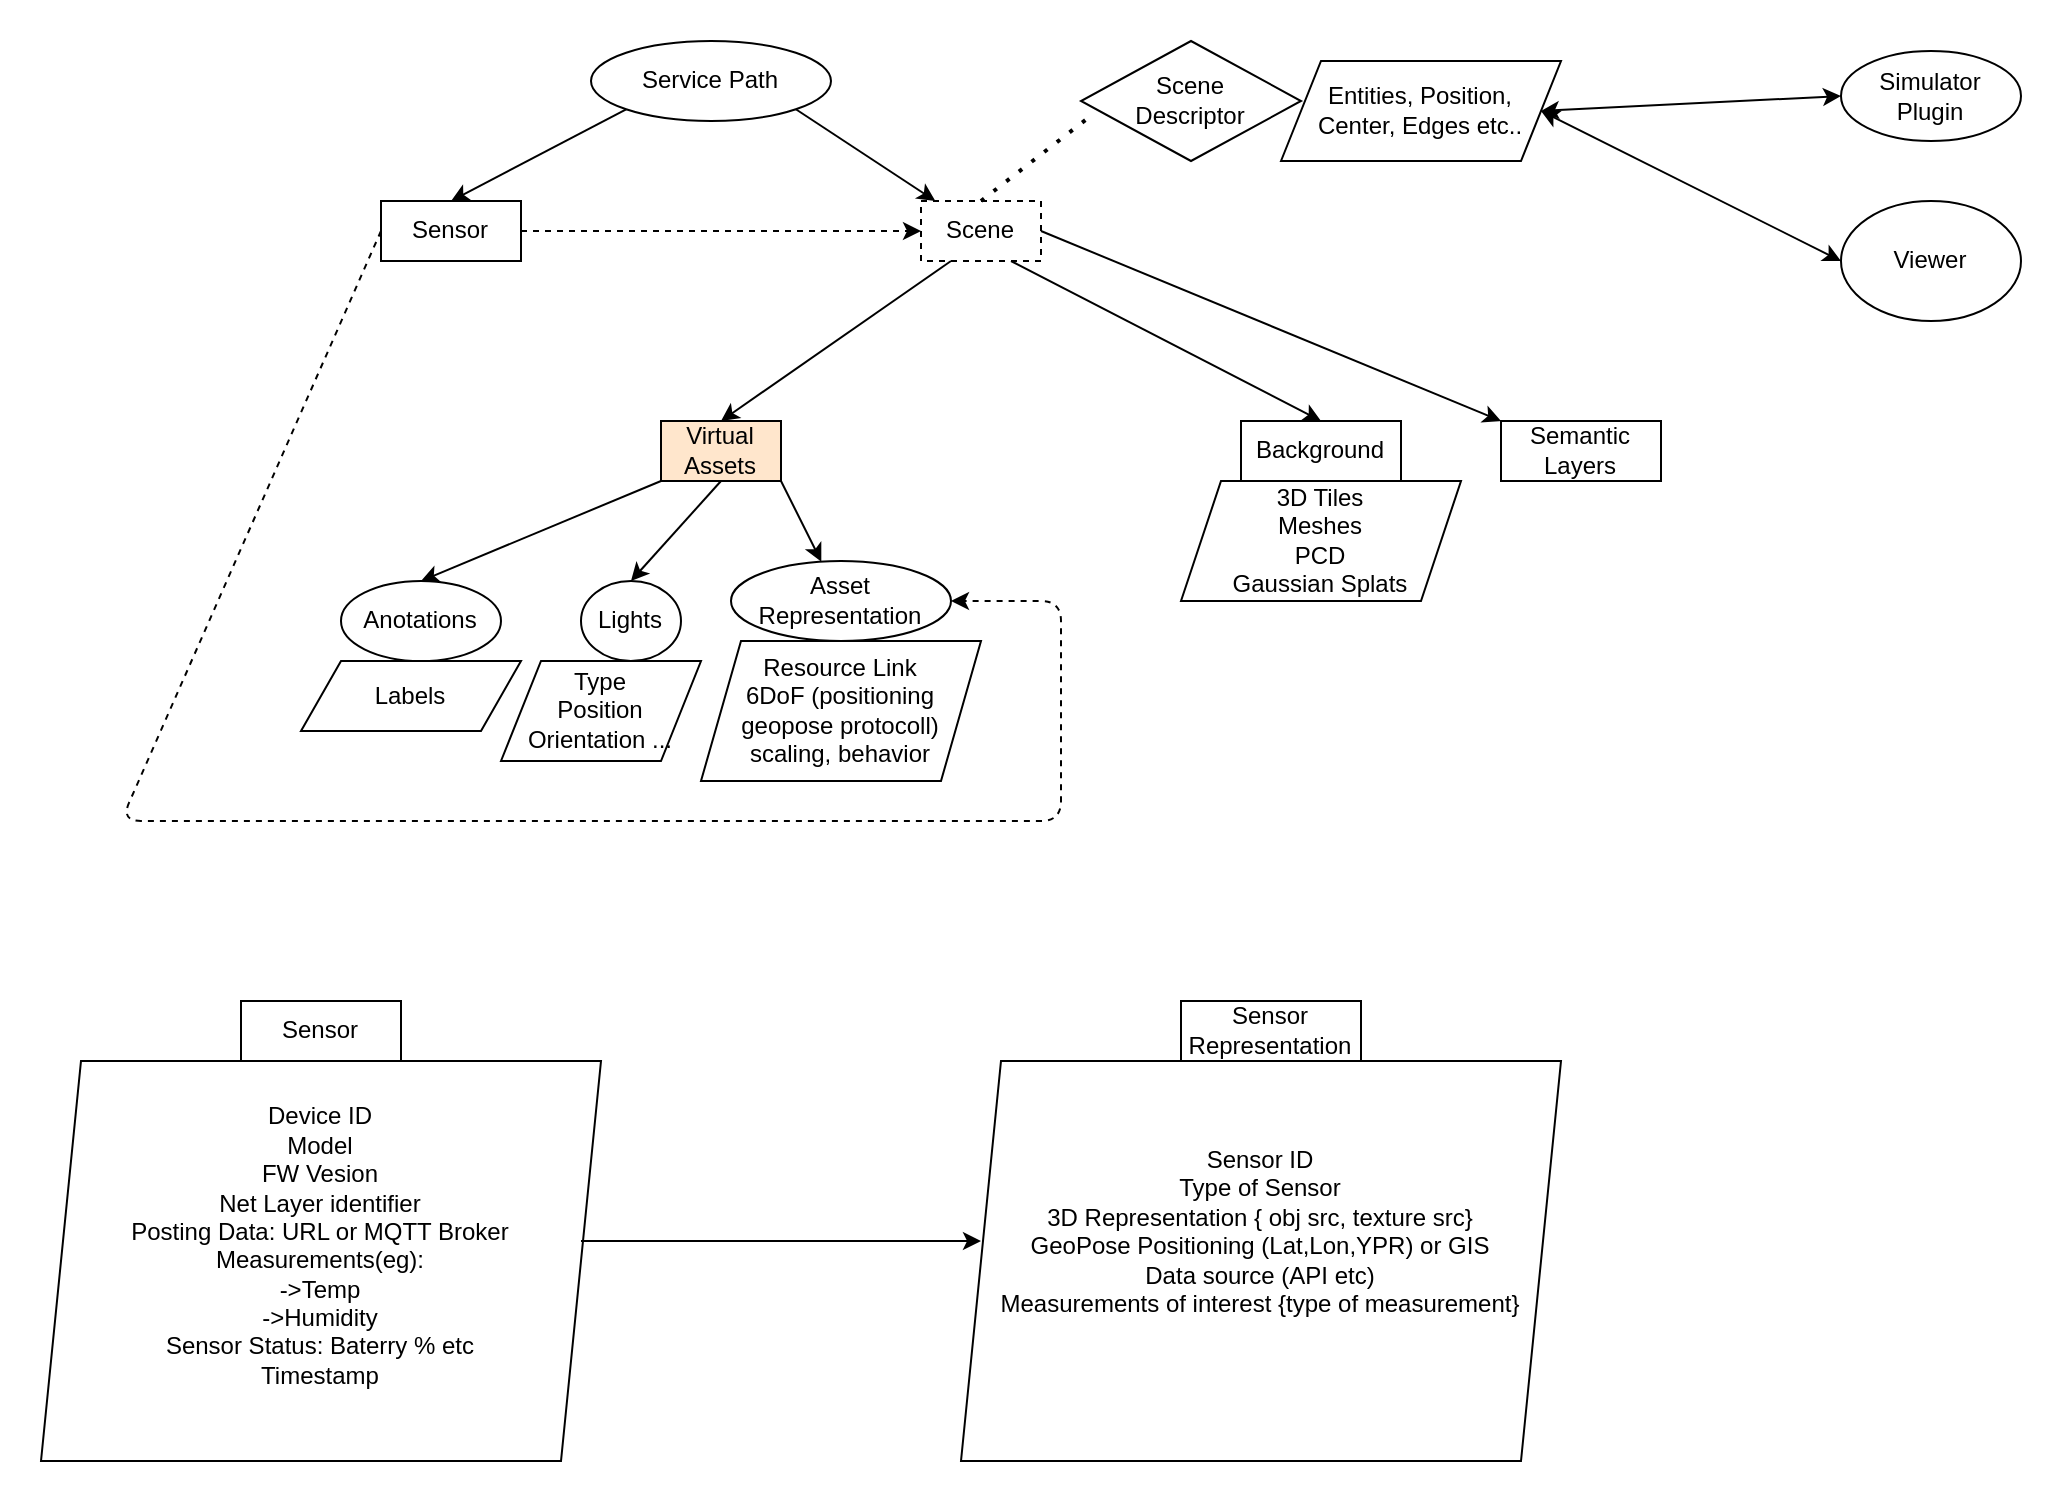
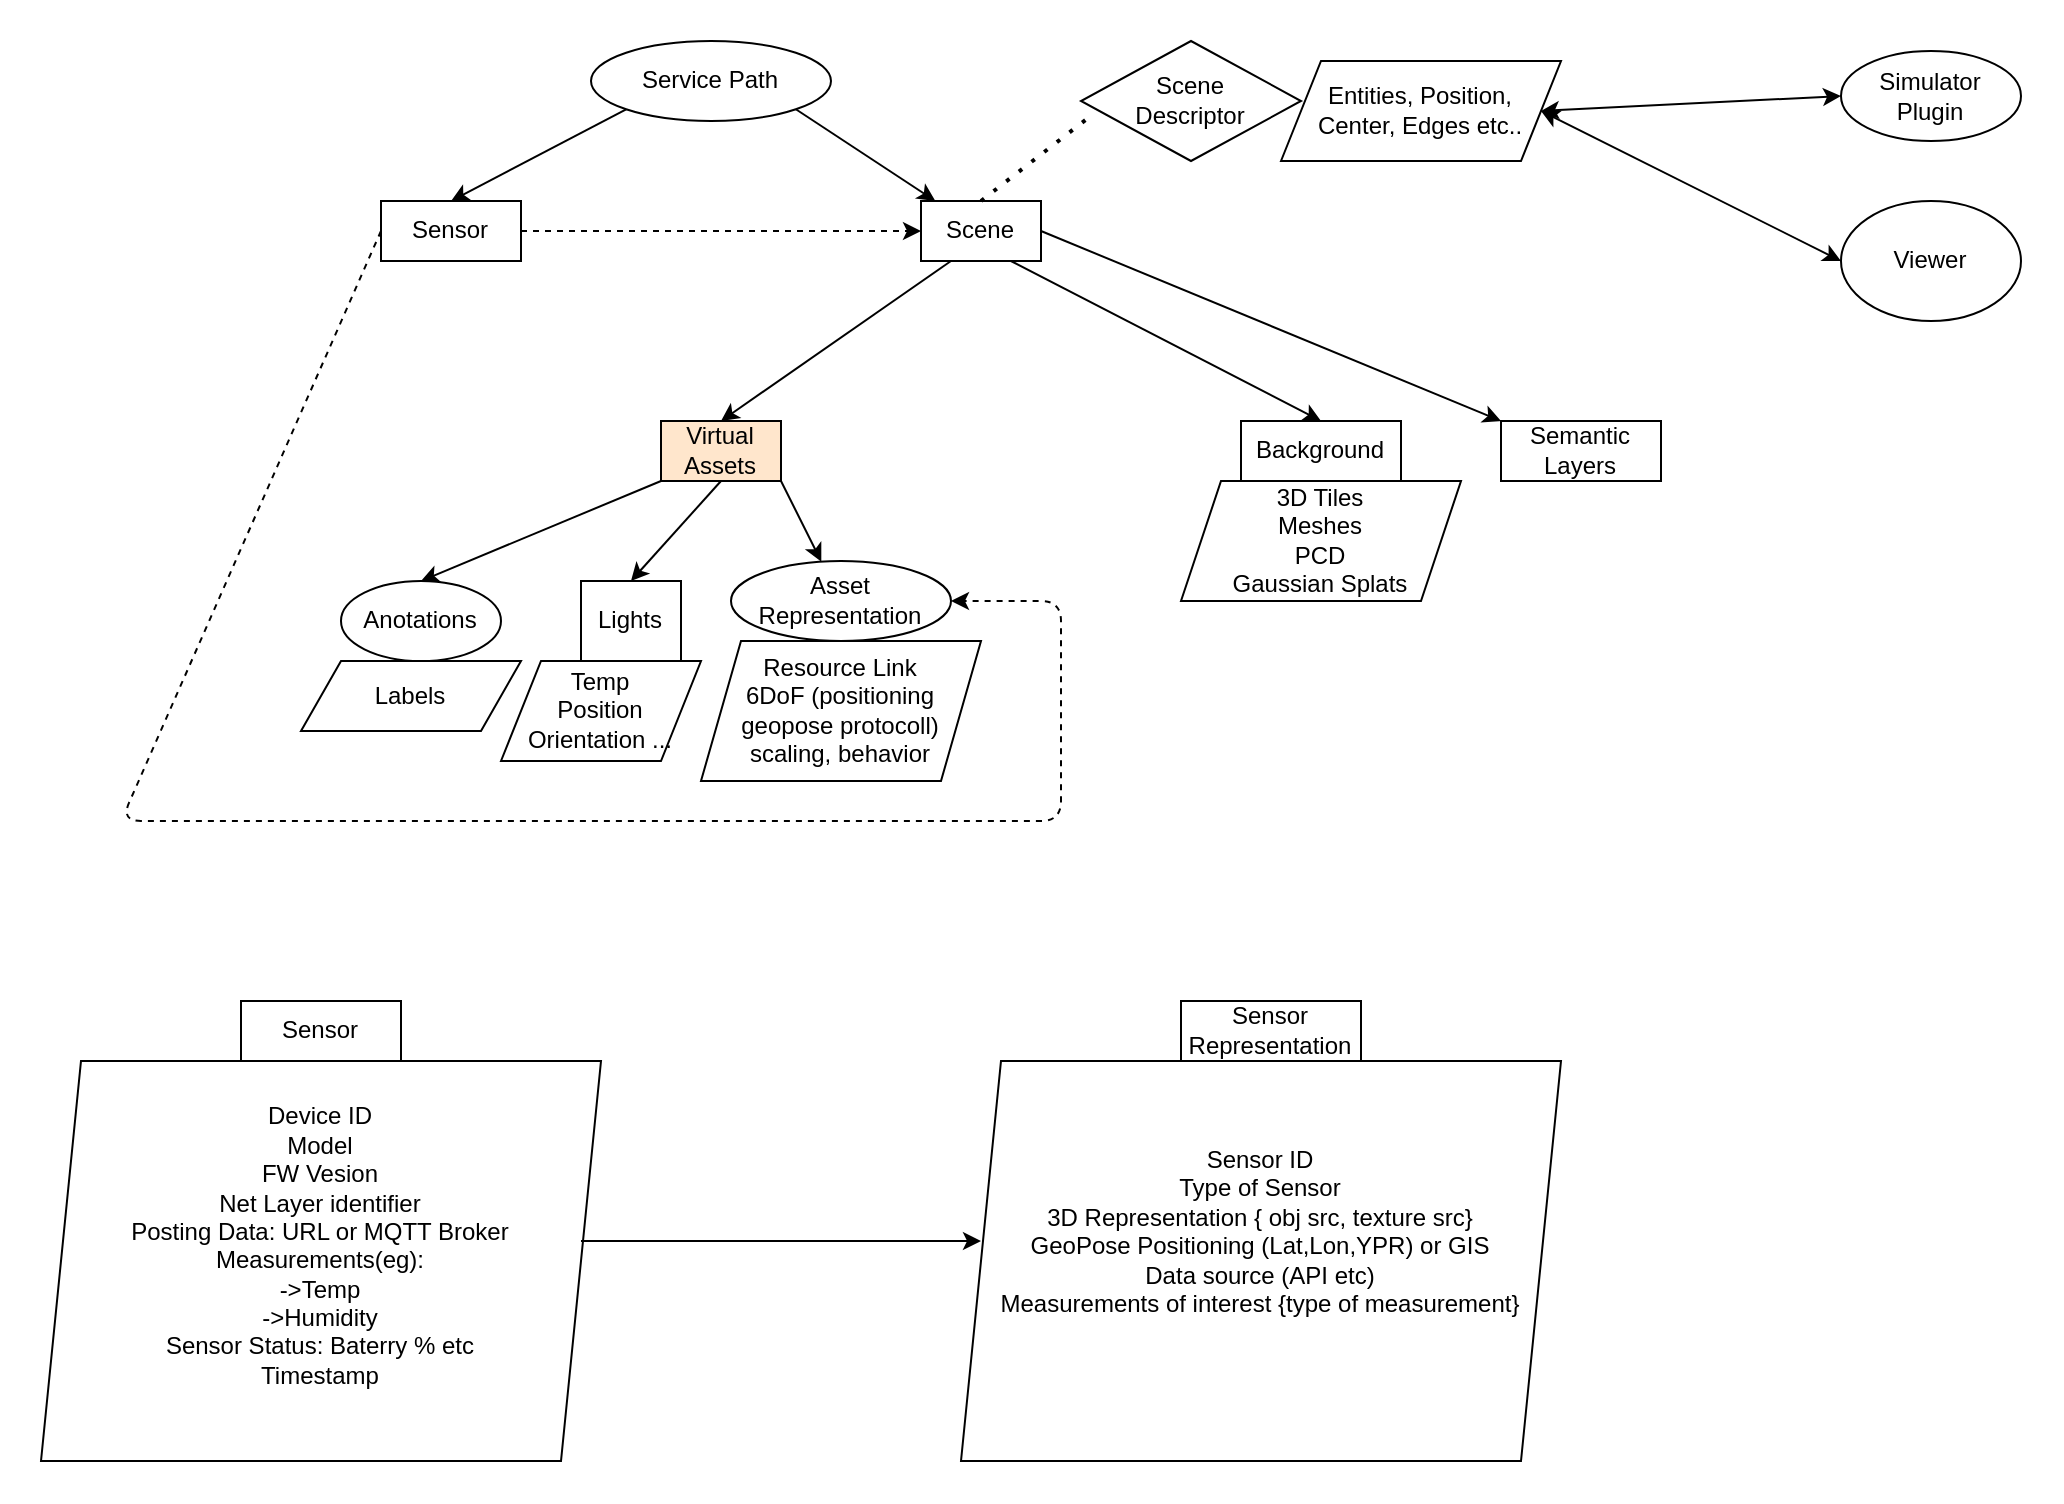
(981, 231) -> (981, 231)
(631, 621) -> (631, 621)
(601, 711) -> (601, 711)
